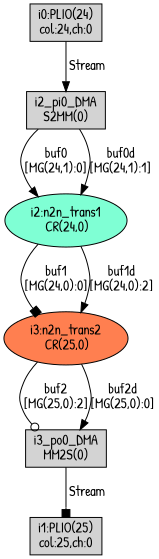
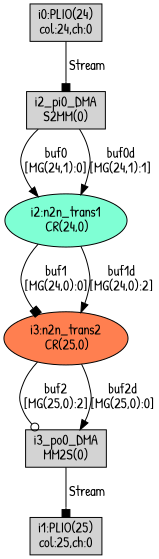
(66, 61) -> (66, 61)
